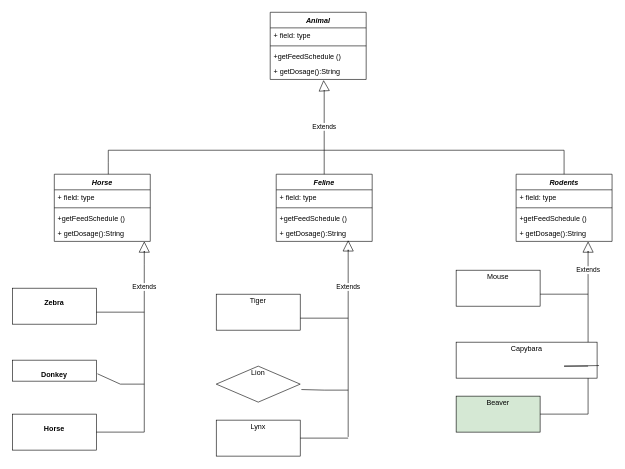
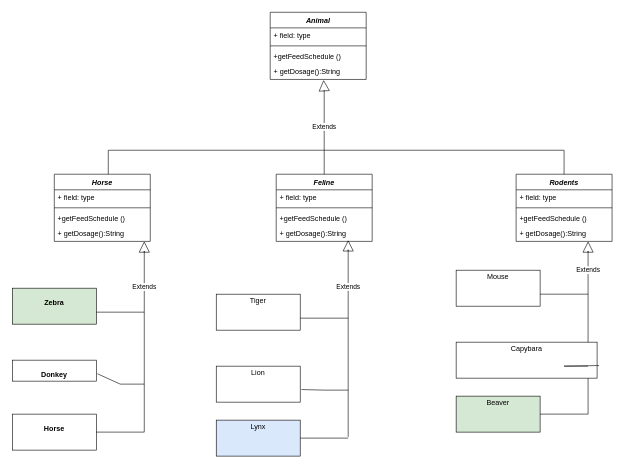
(54, 306) -> (54, 306)
(258, 384) -> (258, 384)
(258, 438) -> (258, 438)
